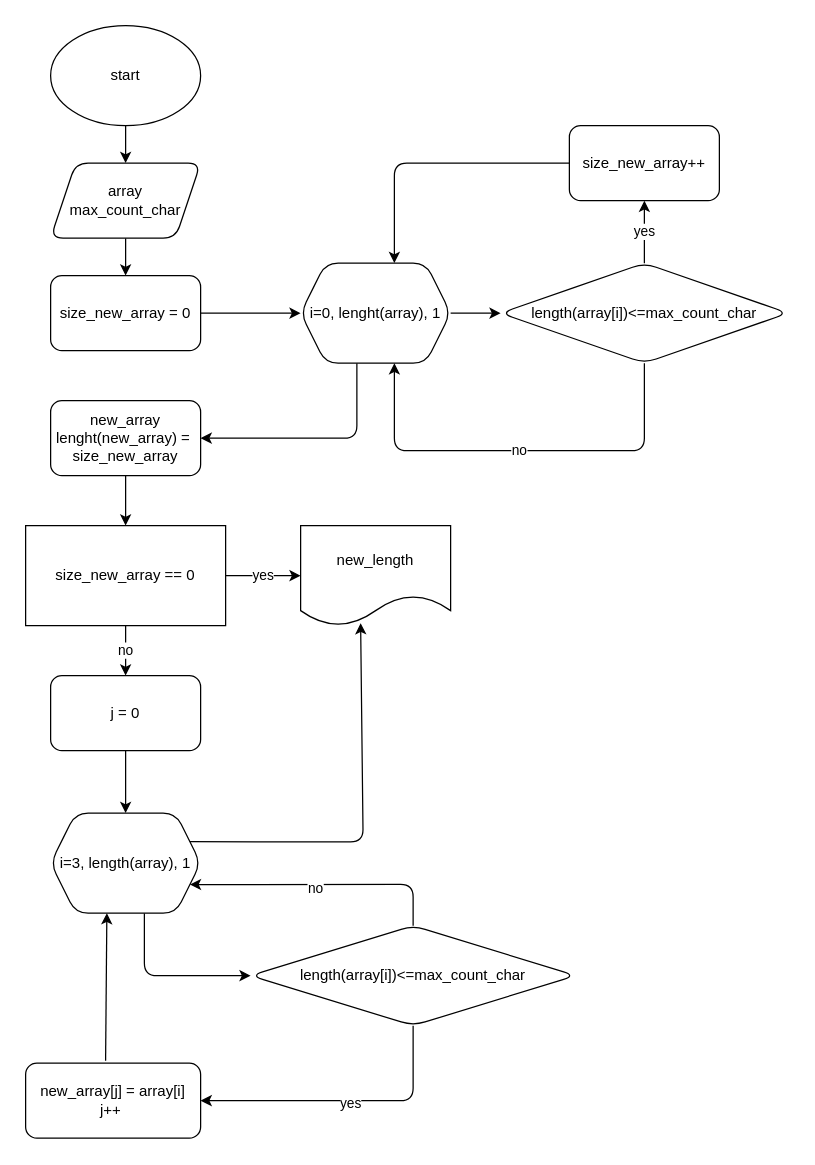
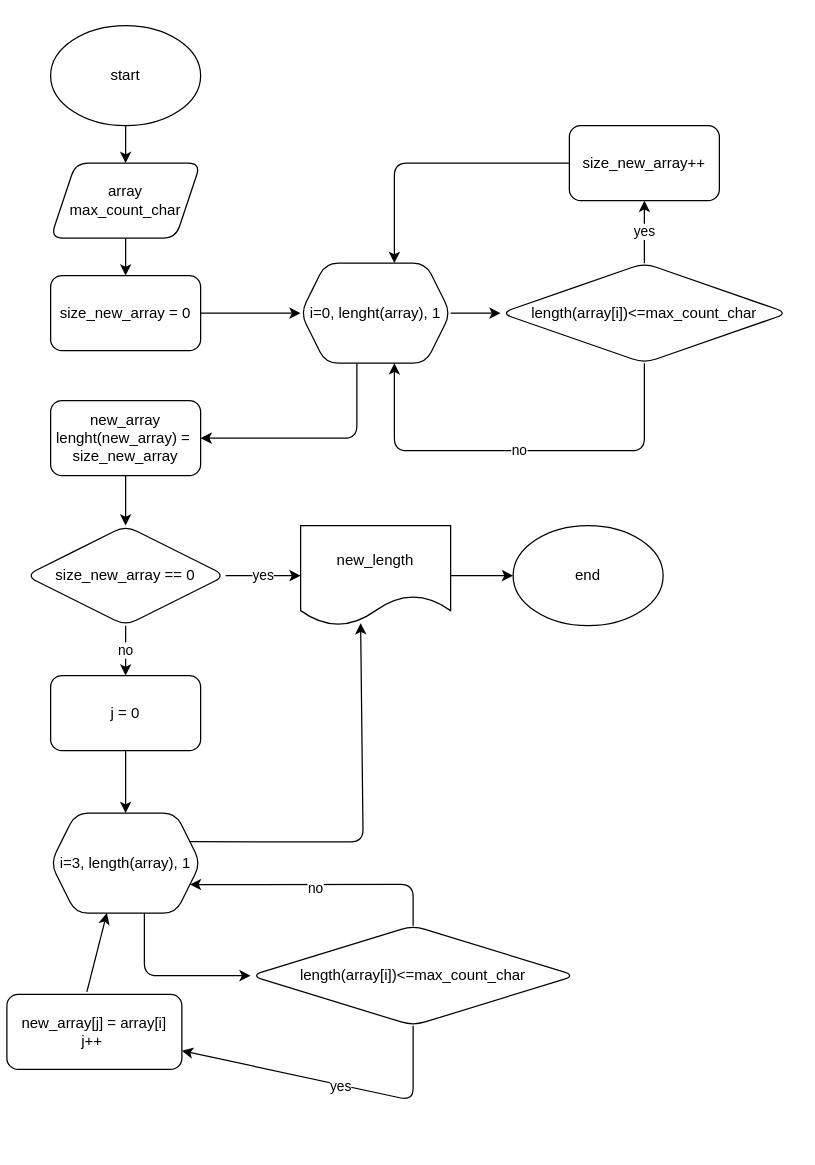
(126, 576) -> (126, 576)
none -> (478, 576)
none -> (588, 576)
(113, 1101) -> (94, 1032)
